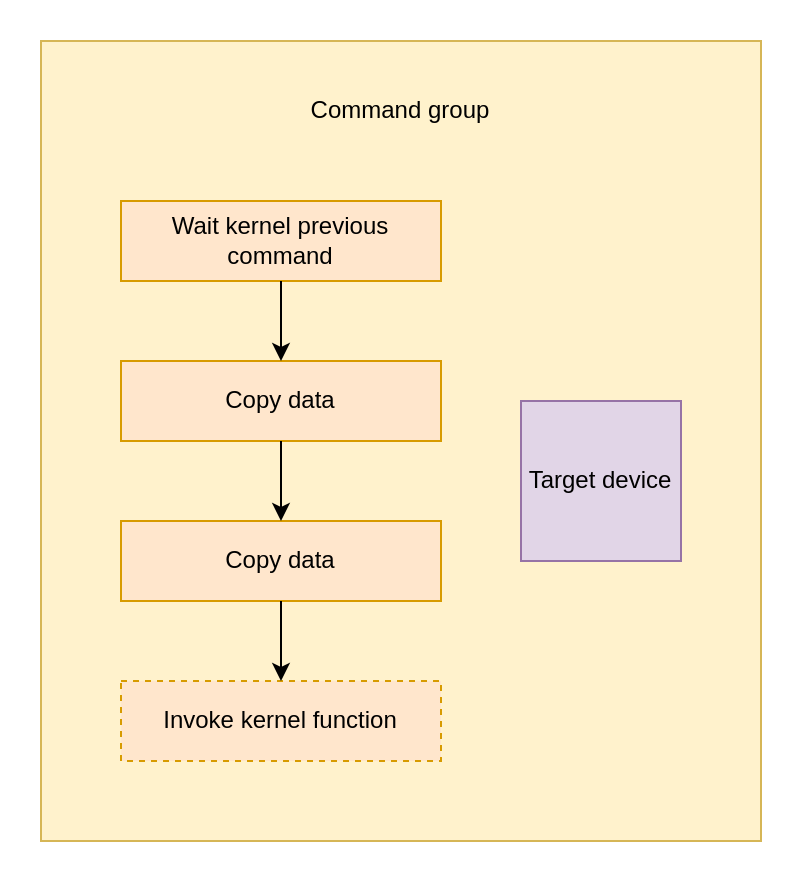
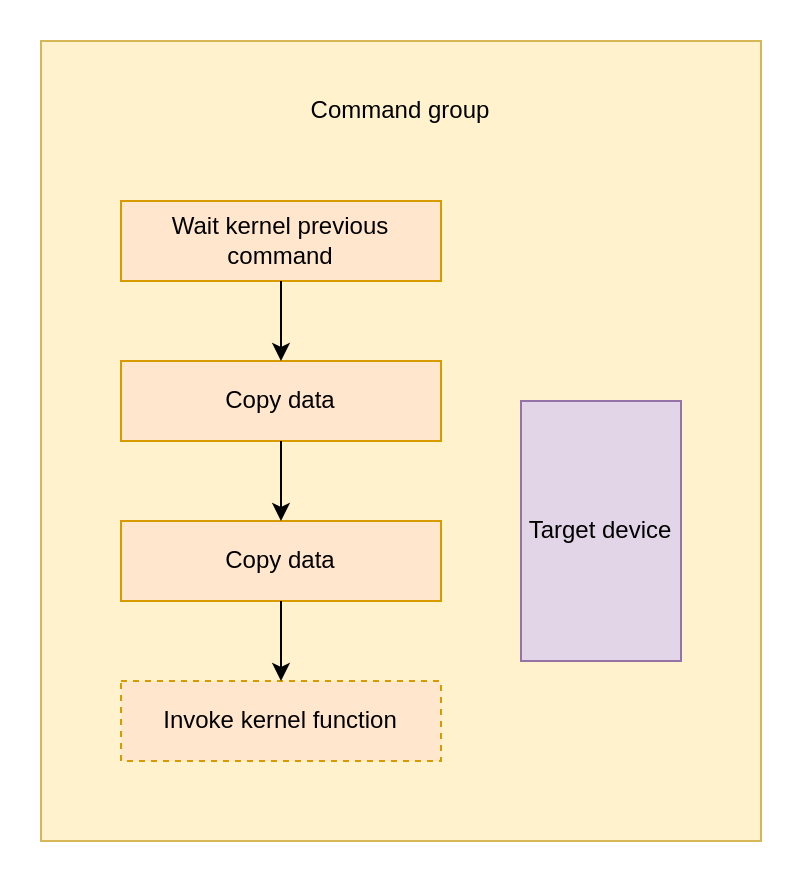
(601, 481) -> (601, 531)
